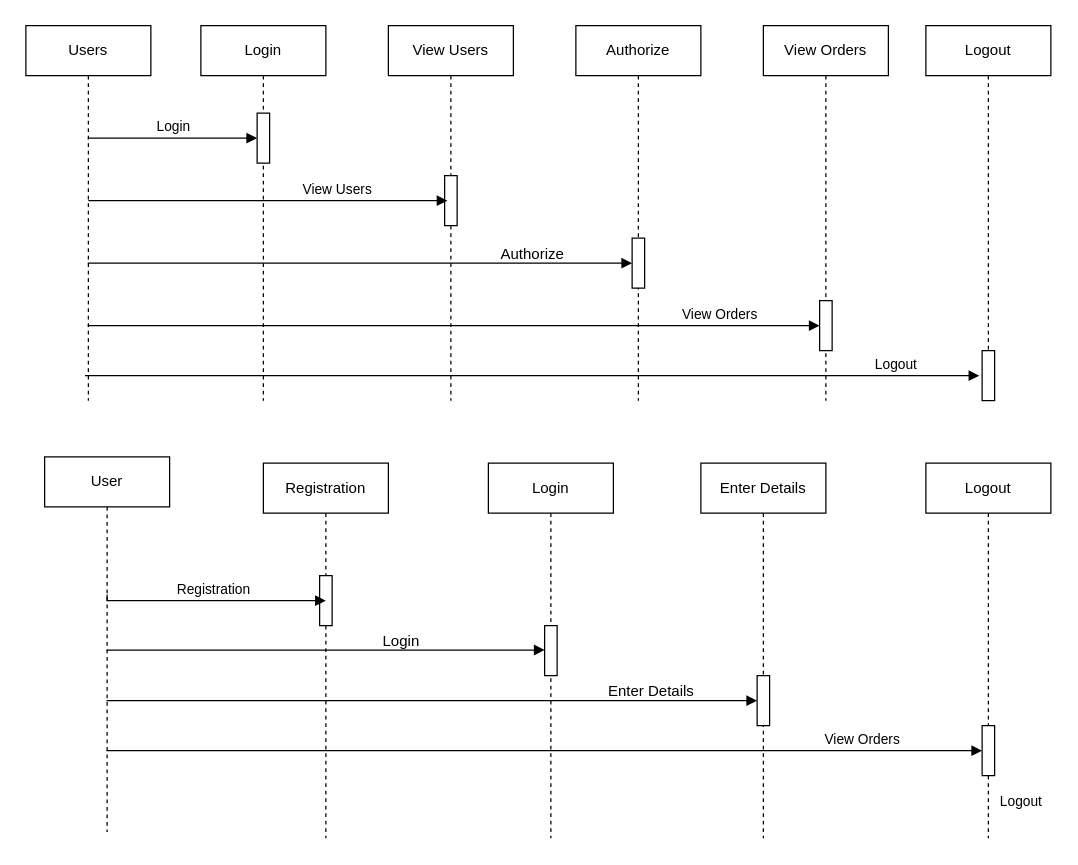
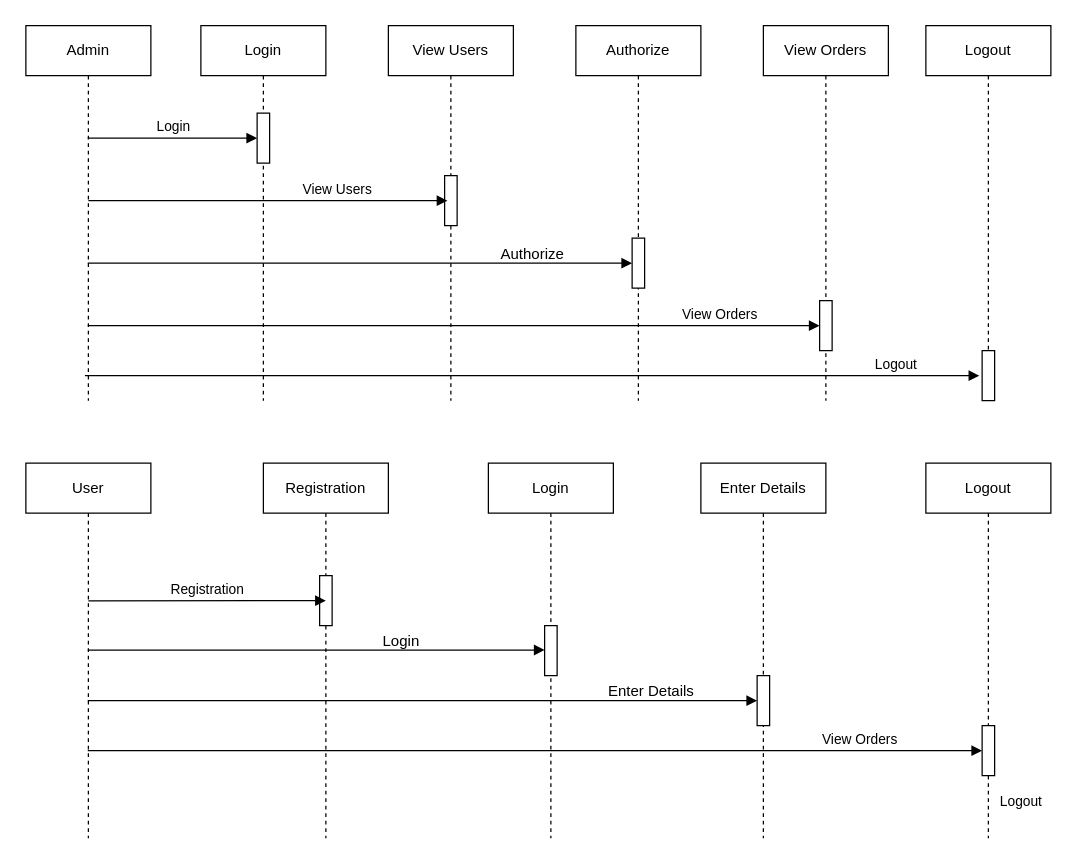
(88, 51) -> (88, 51)
(107, 644) -> (88, 651)
